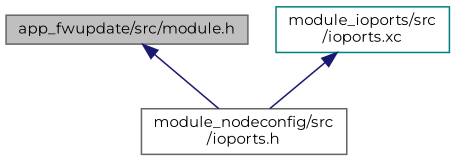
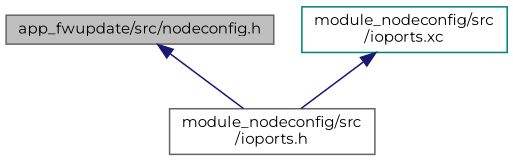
(127, 30) -> (140, 30)
(363, 30) -> (405, 30)
